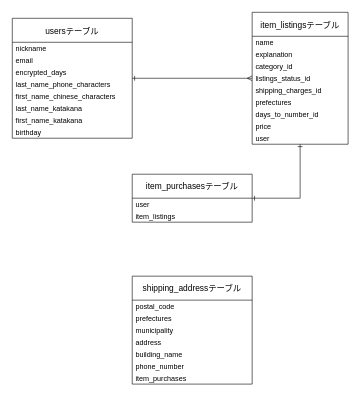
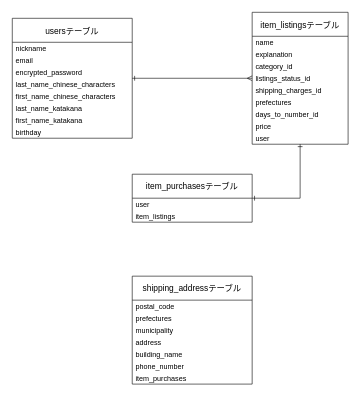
(44, 73) -> (52, 73)
(67, 85) -> (70, 85)
